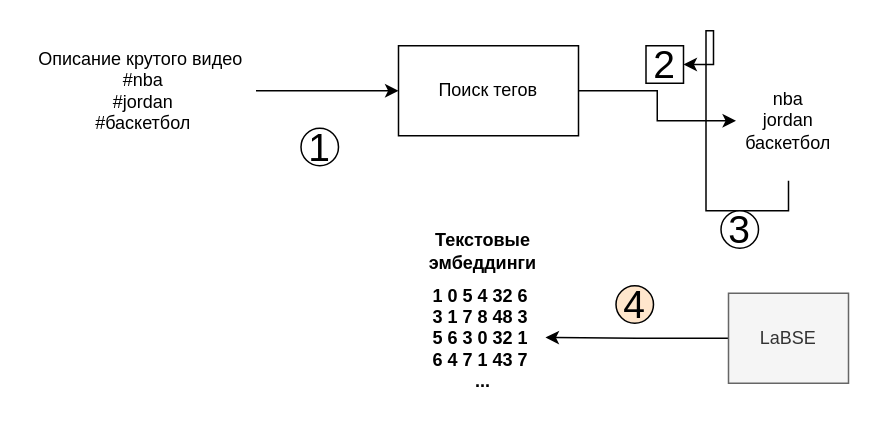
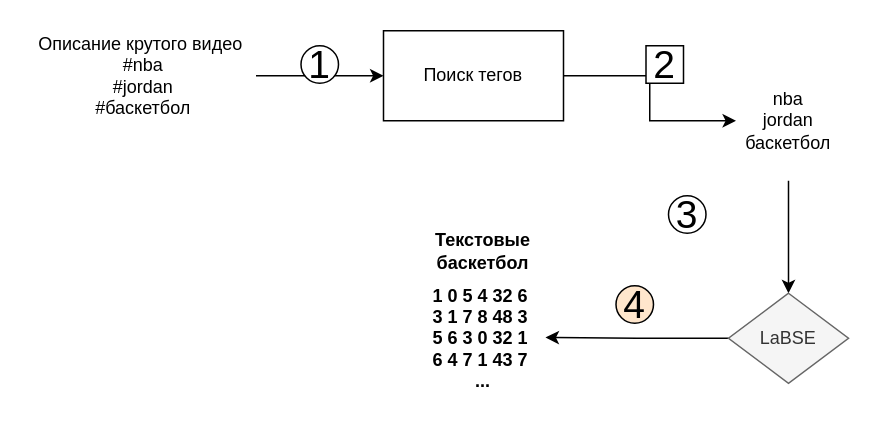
(143, 91) -> (143, 76)
(488, 91) -> (473, 76)
(706, 134) -> (788, 245)
(320, 147) -> (320, 65)
(740, 230) -> (687, 215)
(483, 251) -> (483, 251)
(788, 338) -> (788, 338)
